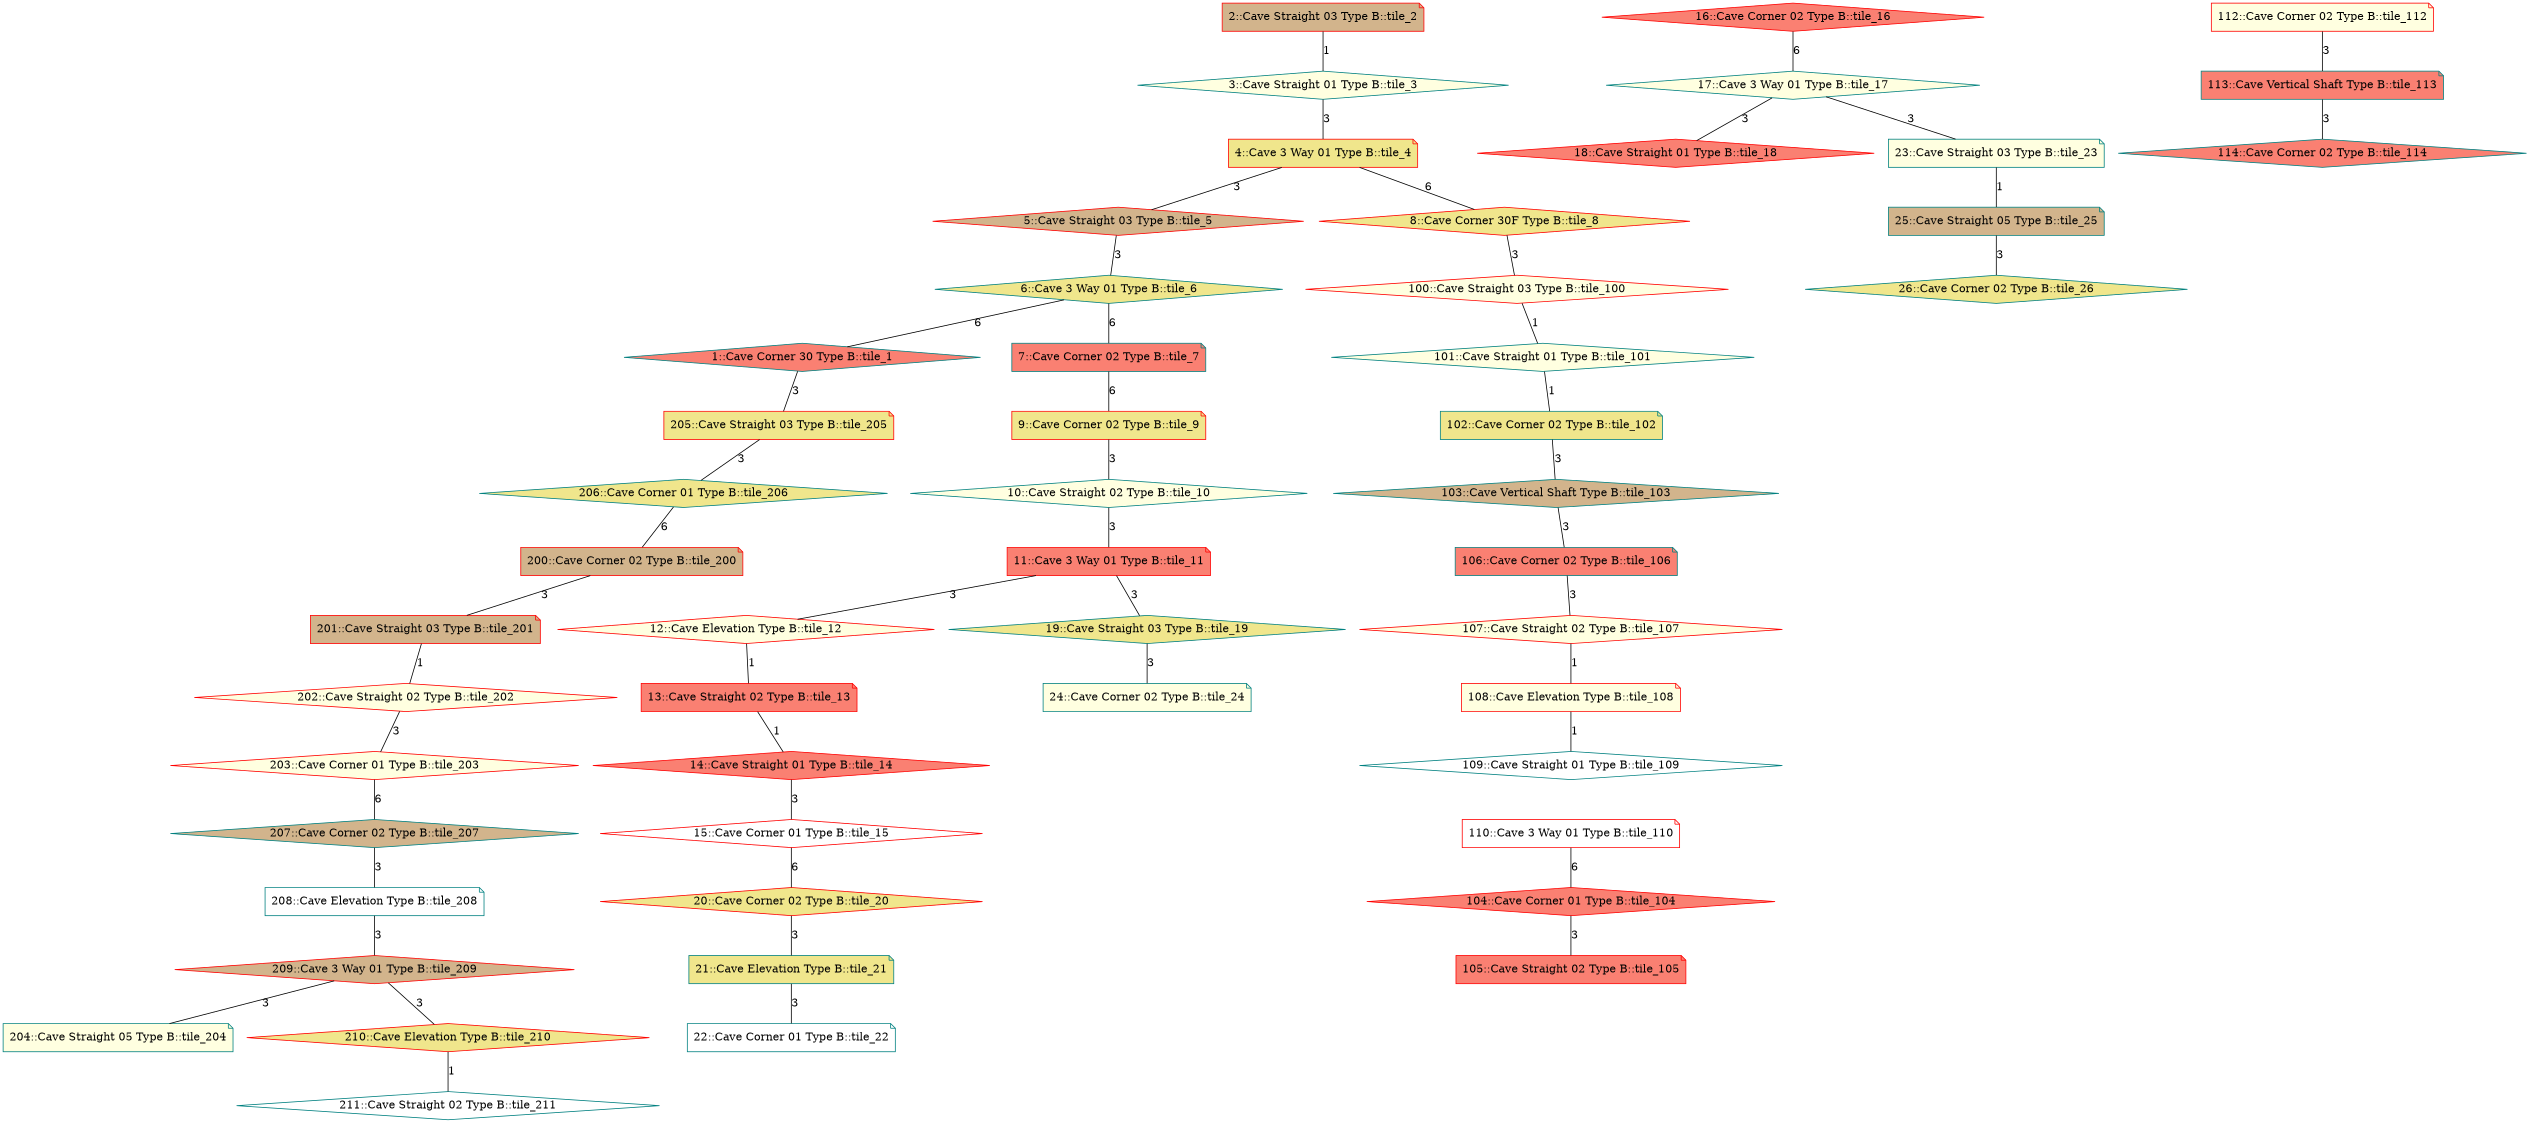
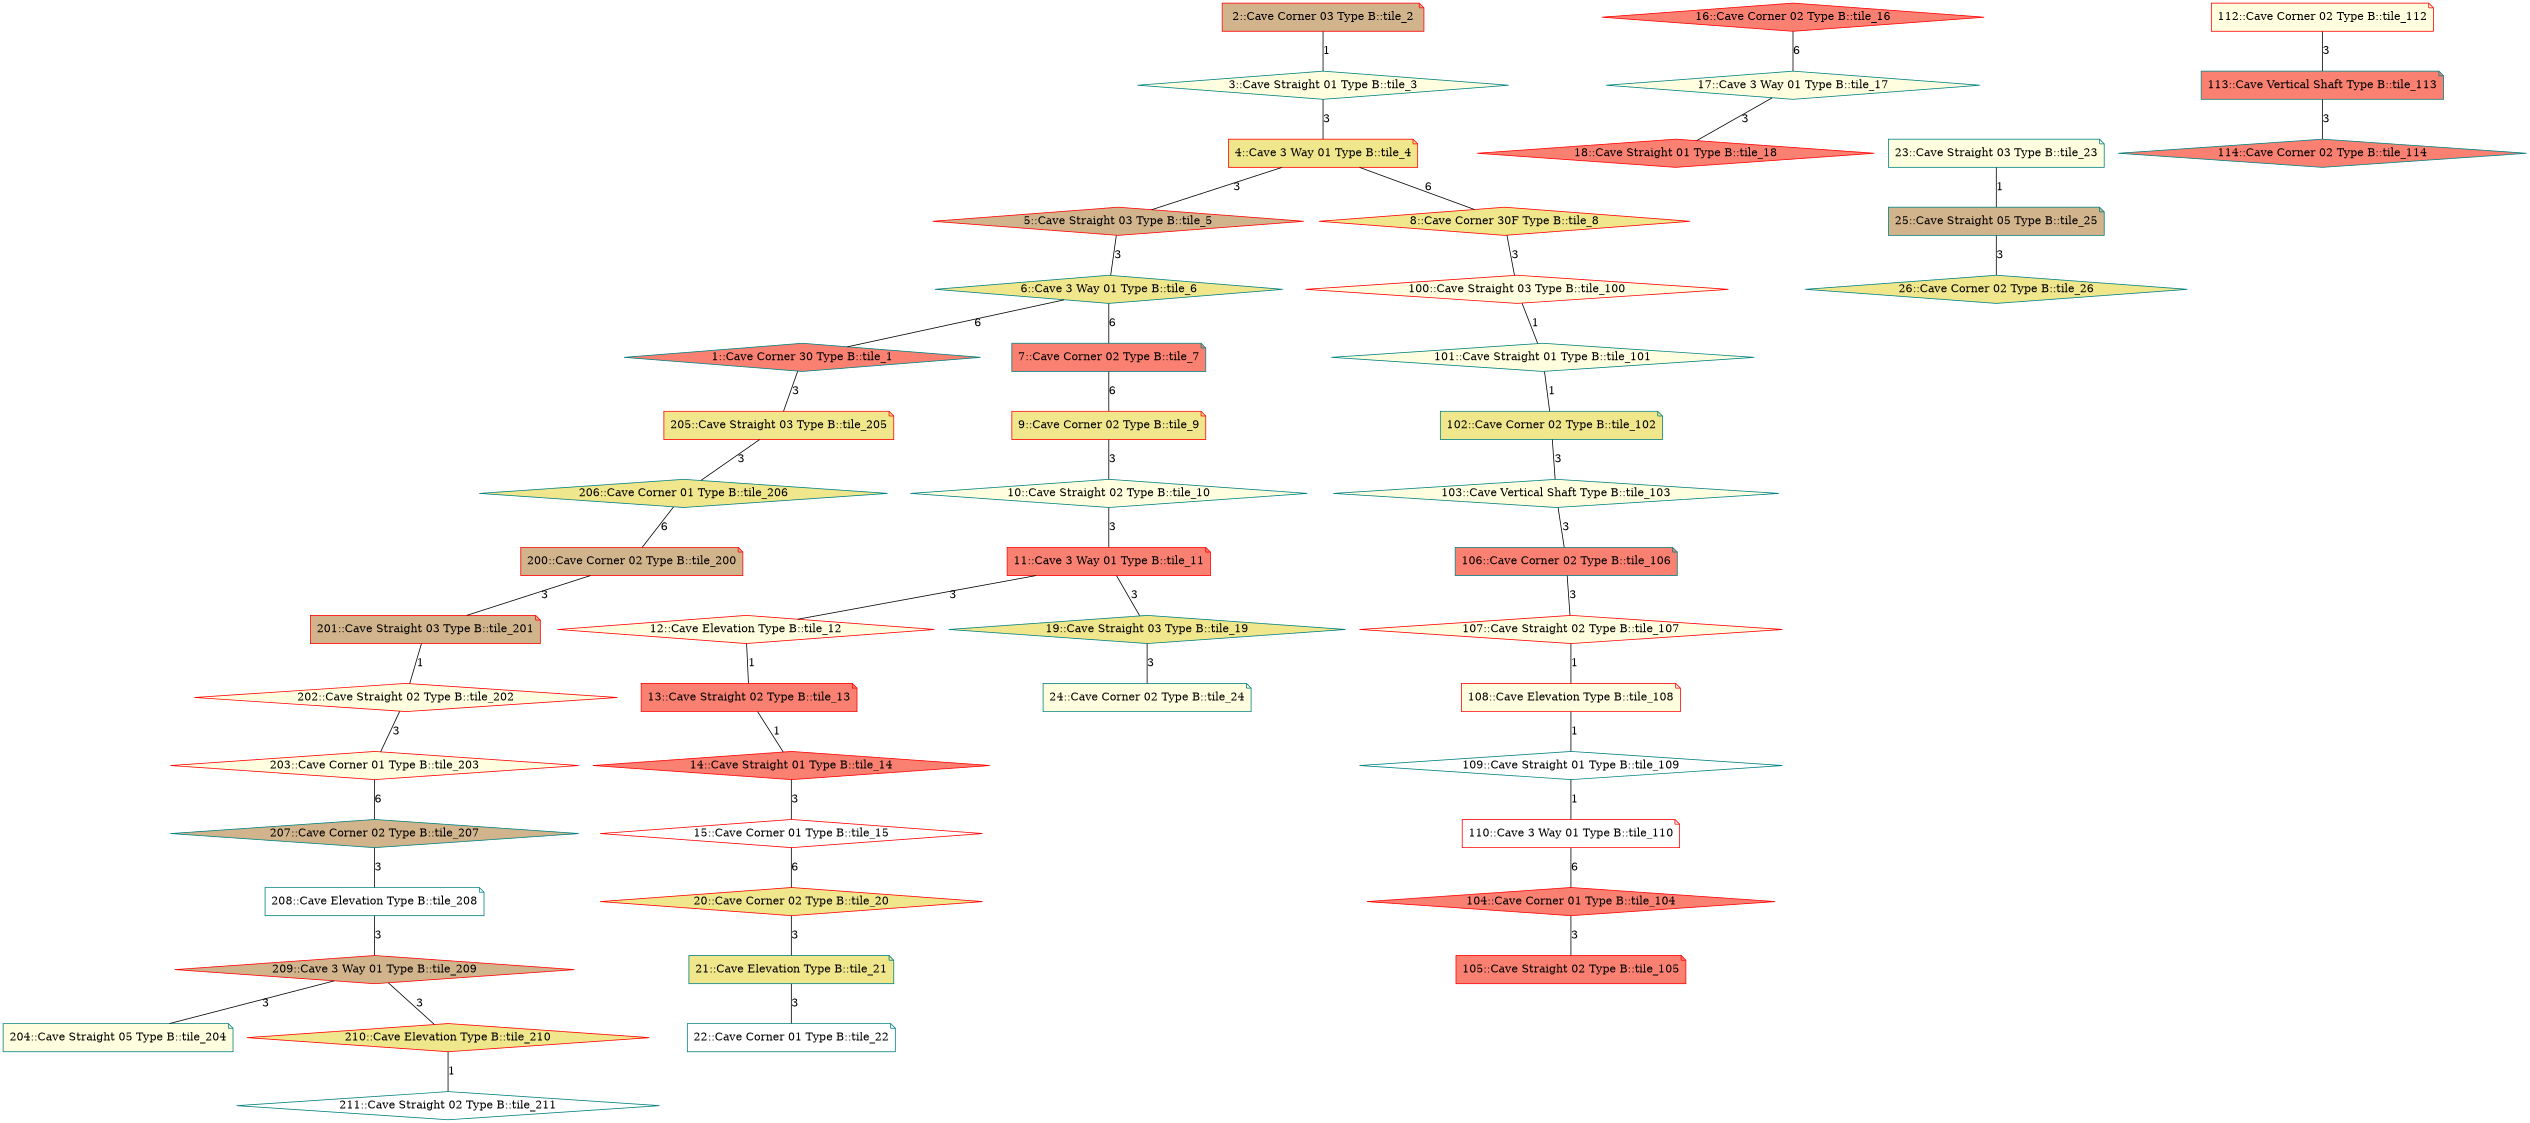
(1323, 17) -> (1323, 17)
(1891, 118) -> none
(1556, 493) -> (1556, 493)
none -> (1571, 800)
